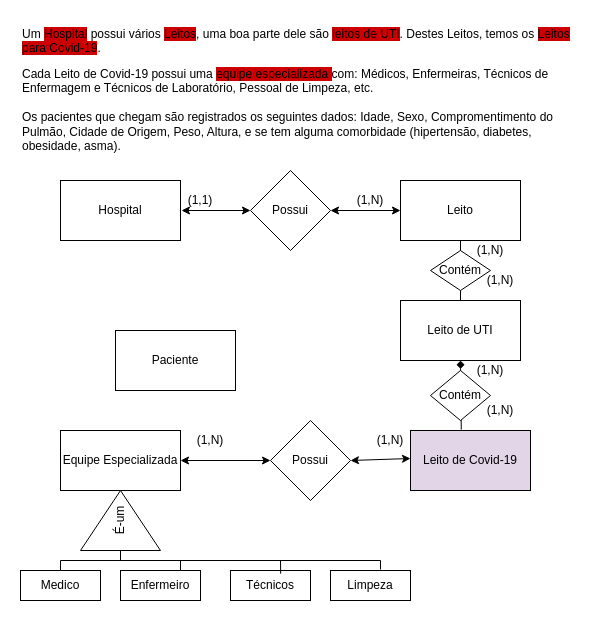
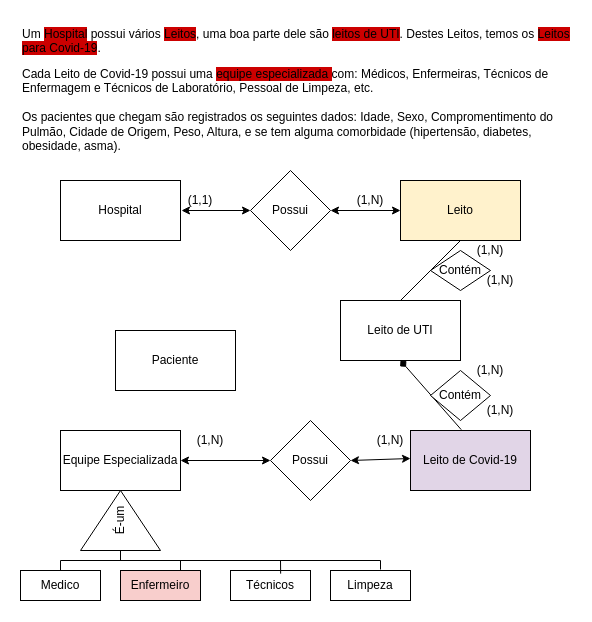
(461, 211) -> (461, 211)
(461, 331) -> (401, 331)
(161, 586) -> (161, 586)
